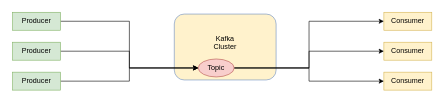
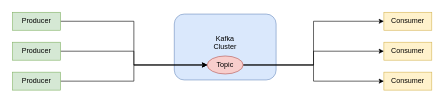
(225, 47) -> (225, 47)
(216, 68) -> (225, 65)
